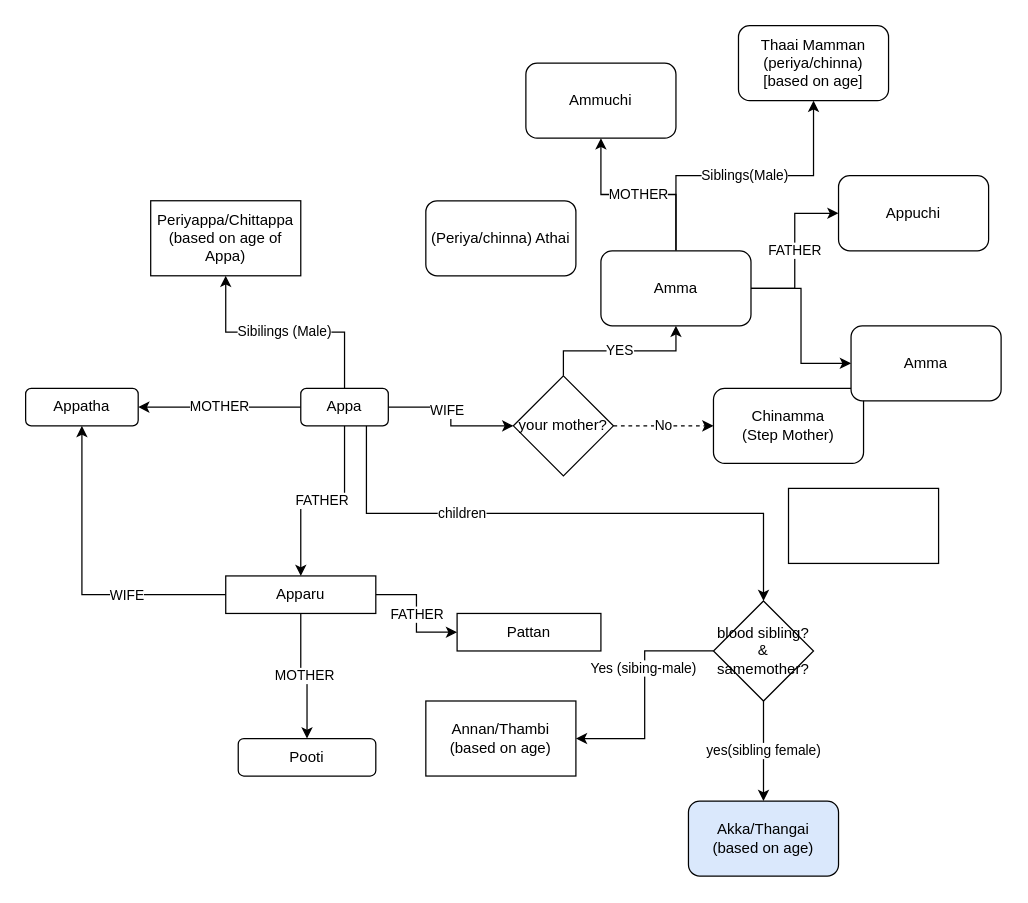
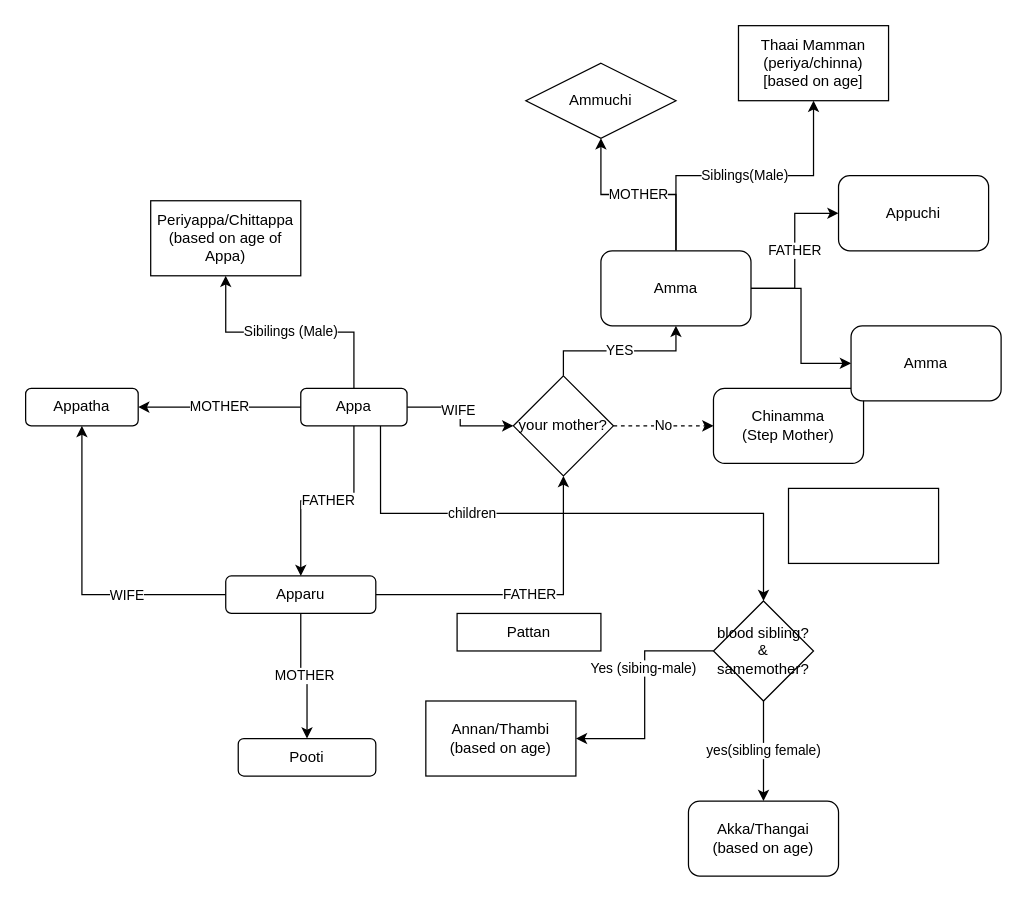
(813, 63) -> (813, 63)
(601, 101) -> (601, 101)
(501, 238) -> none
(344, 407) -> (354, 407)
(301, 594) -> (301, 594)
(416, 628) -> (543, 594)
(763, 838) -> (763, 838)
